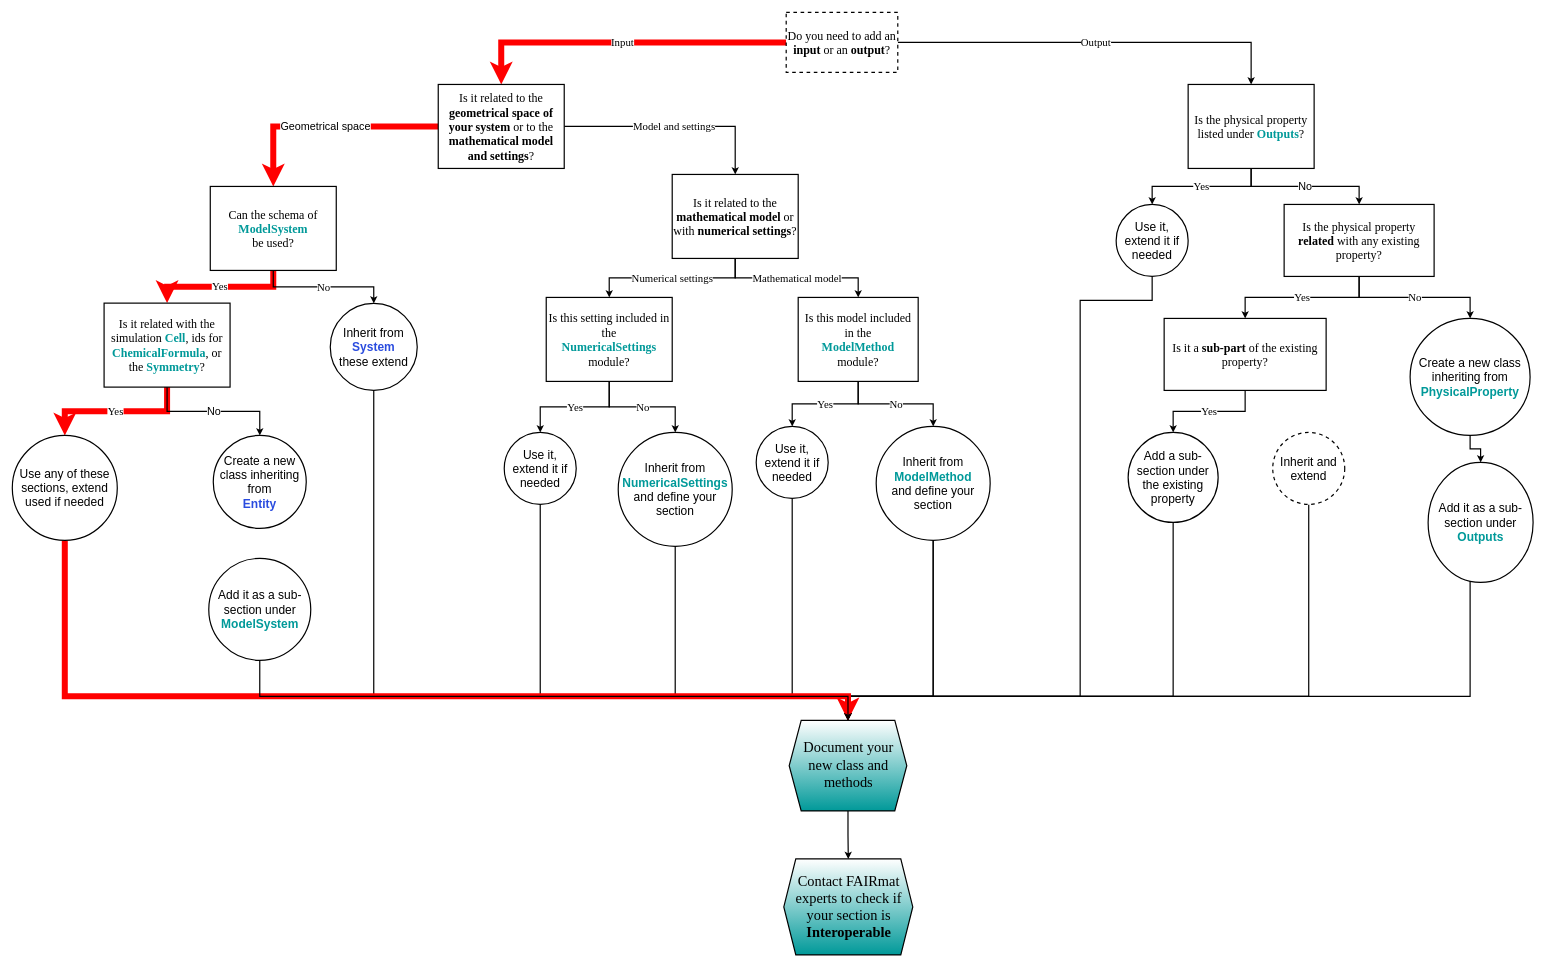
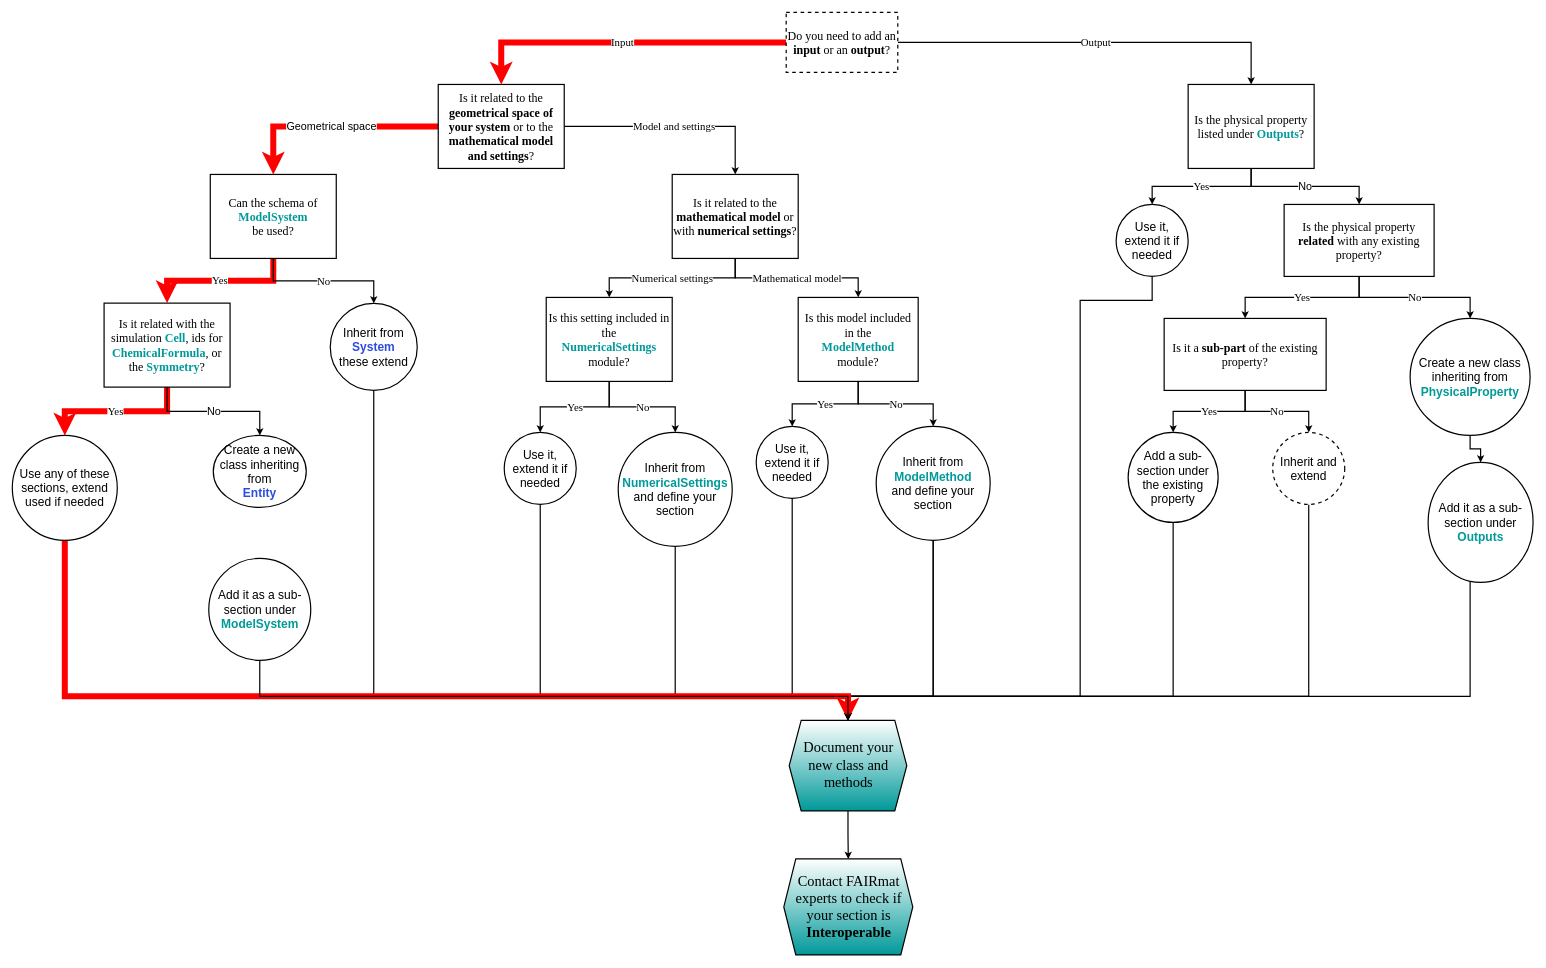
(273, 228) -> (273, 216)
none -> (1286, 411)
(260, 482) -> (260, 471)
